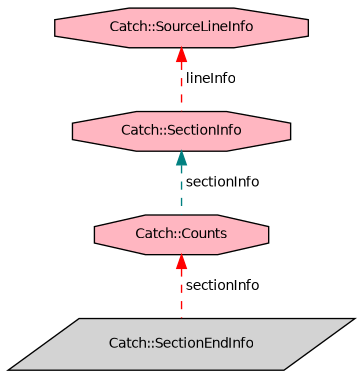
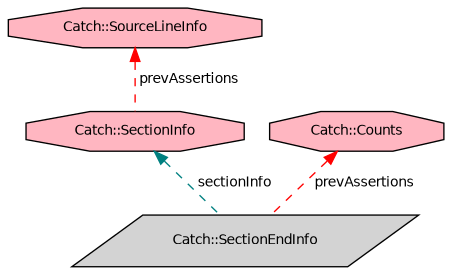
(209, 80) -> (187, 80)
(182, 190) -> (192, 188)
(221, 287) -> (362, 183)
